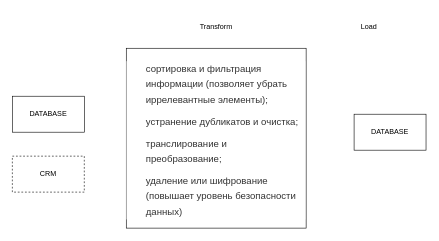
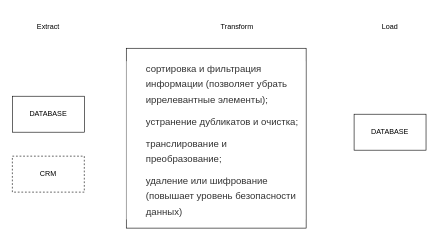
none -> (48, 27)
(216, 27) -> (237, 27)
(369, 27) -> (390, 27)
